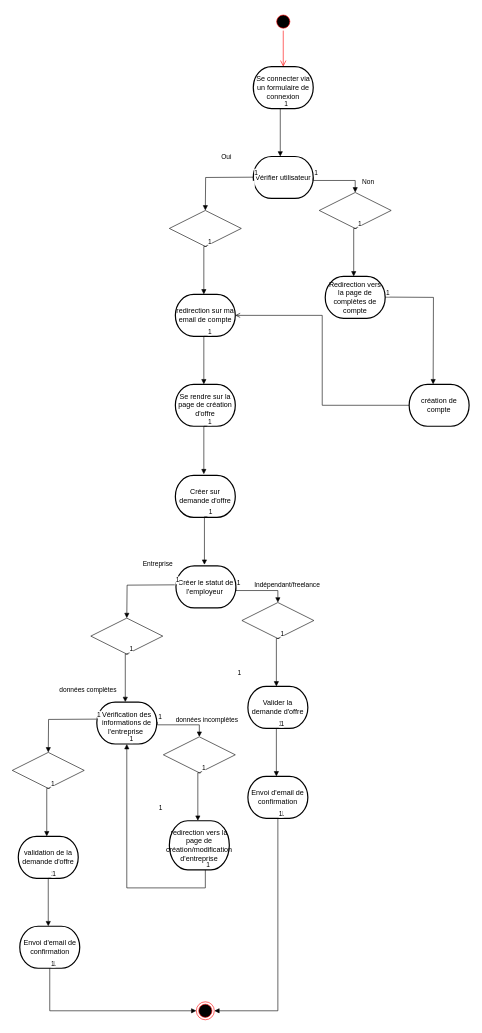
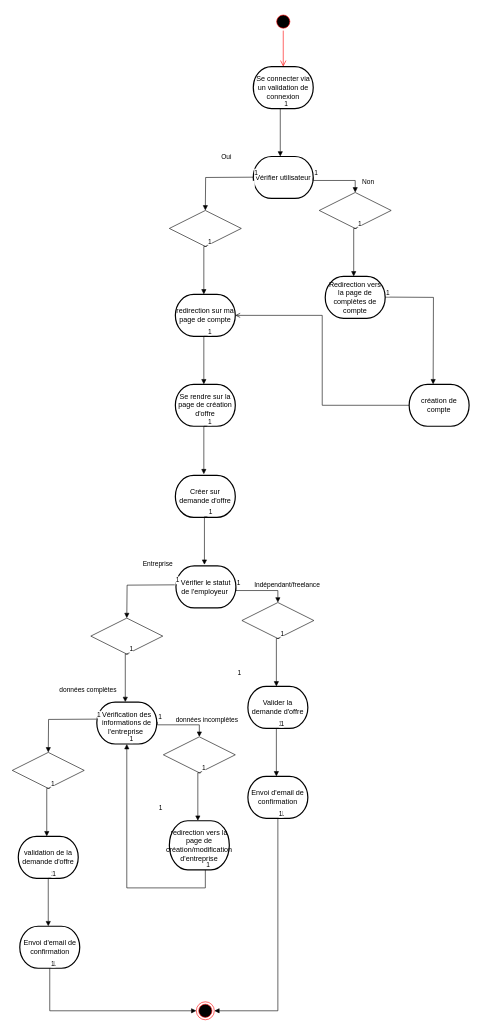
(284, 87) -> (284, 87)
(206, 315) -> (206, 315)
(206, 587) -> (206, 587)
